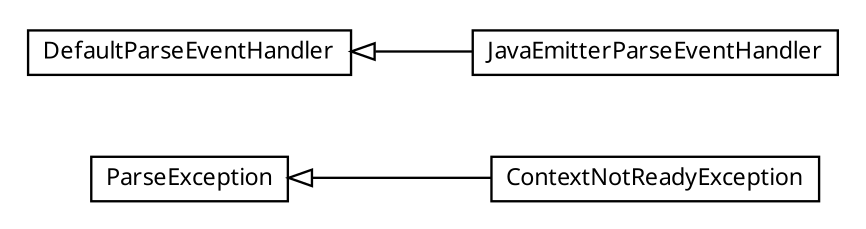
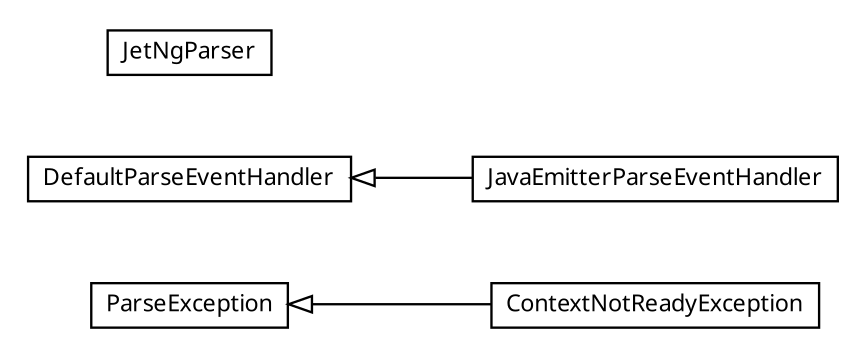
none -> (190, 51)
